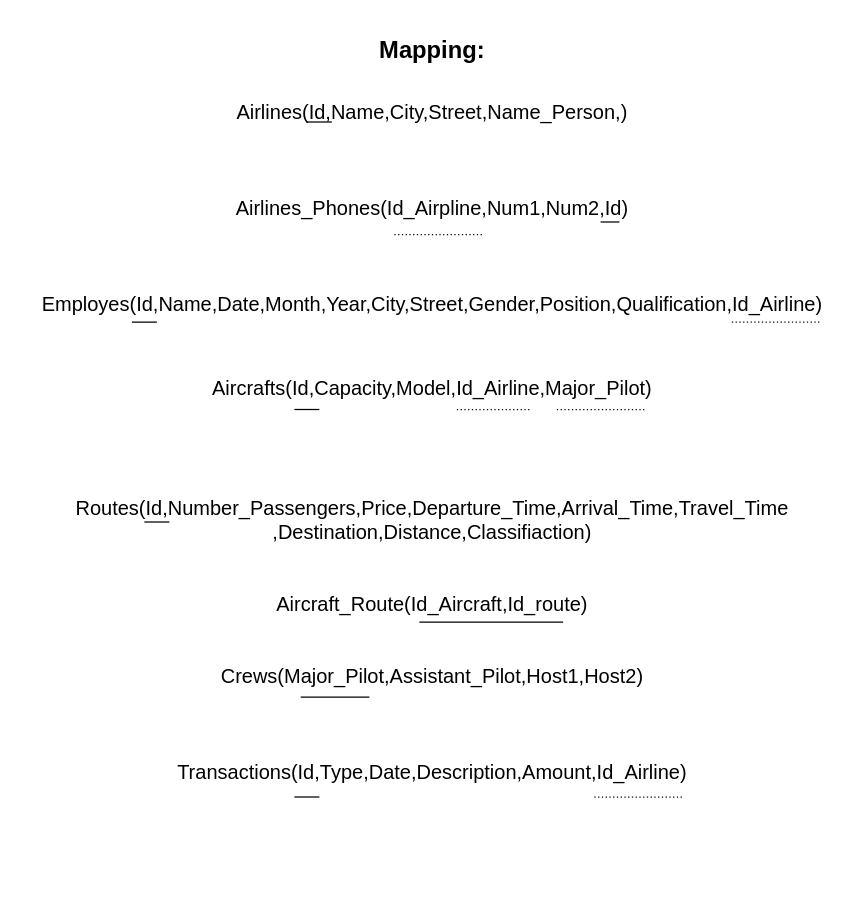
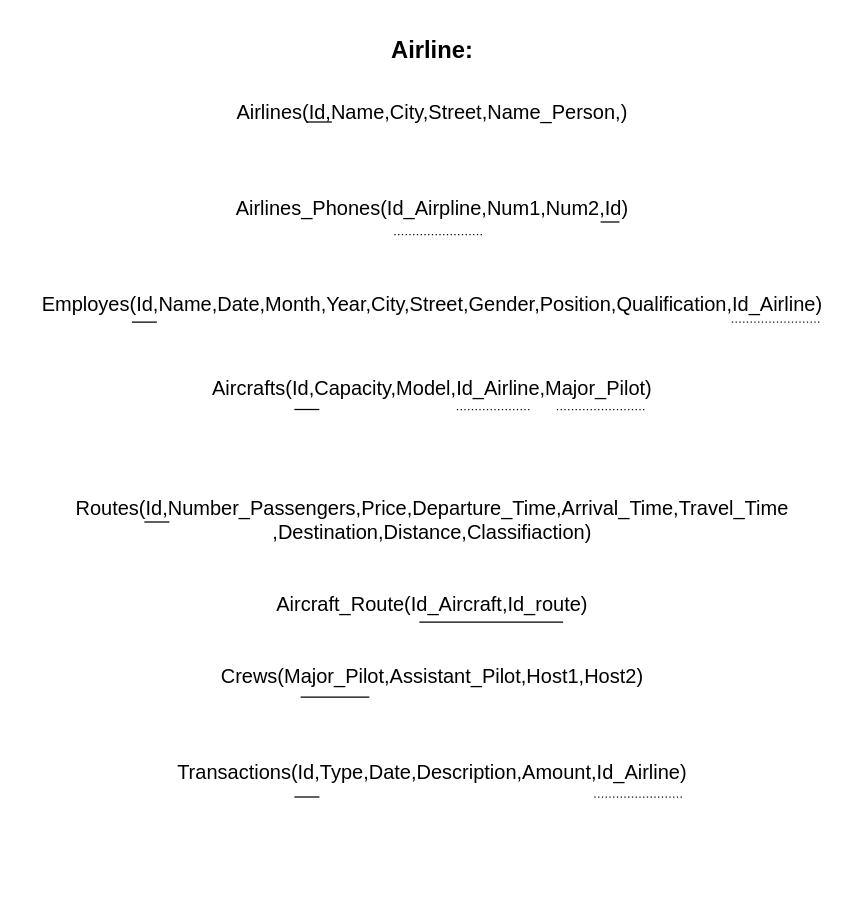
(433, 51) -> (433, 51)
